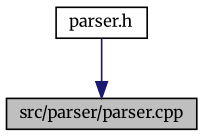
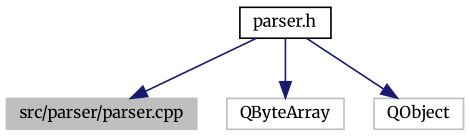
(102, 114) -> (102, 114)
none -> (285, 114)
none -> (419, 114)
